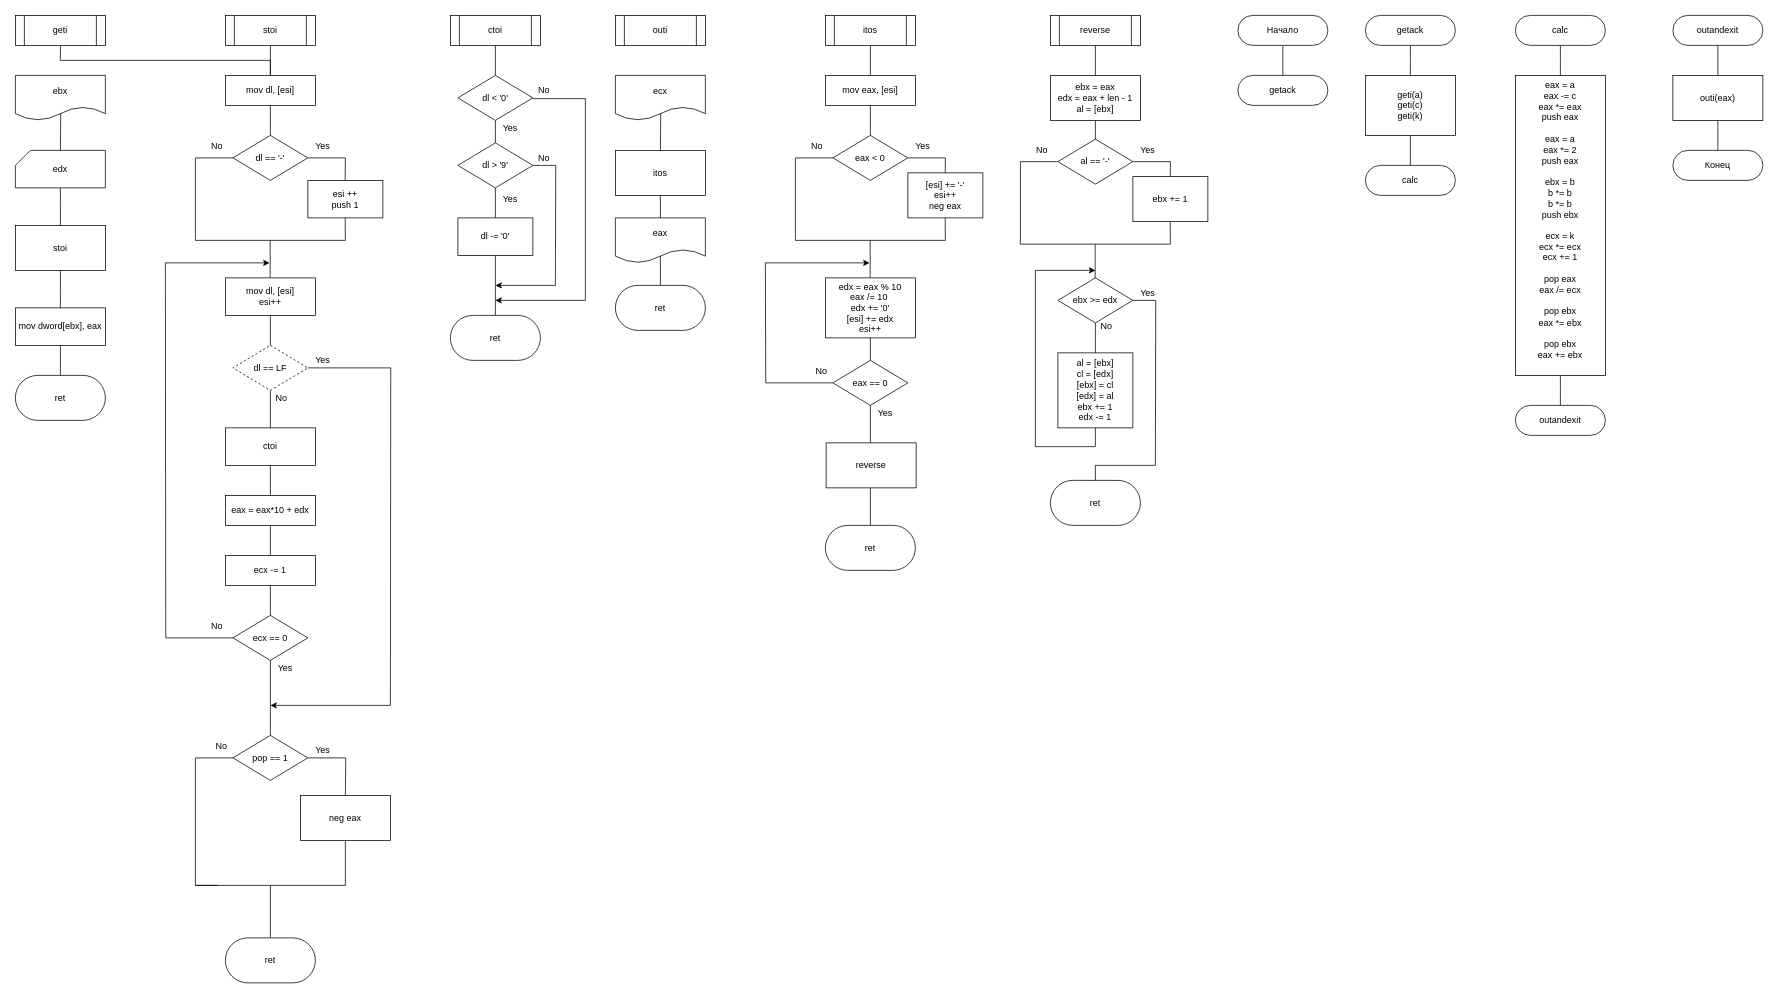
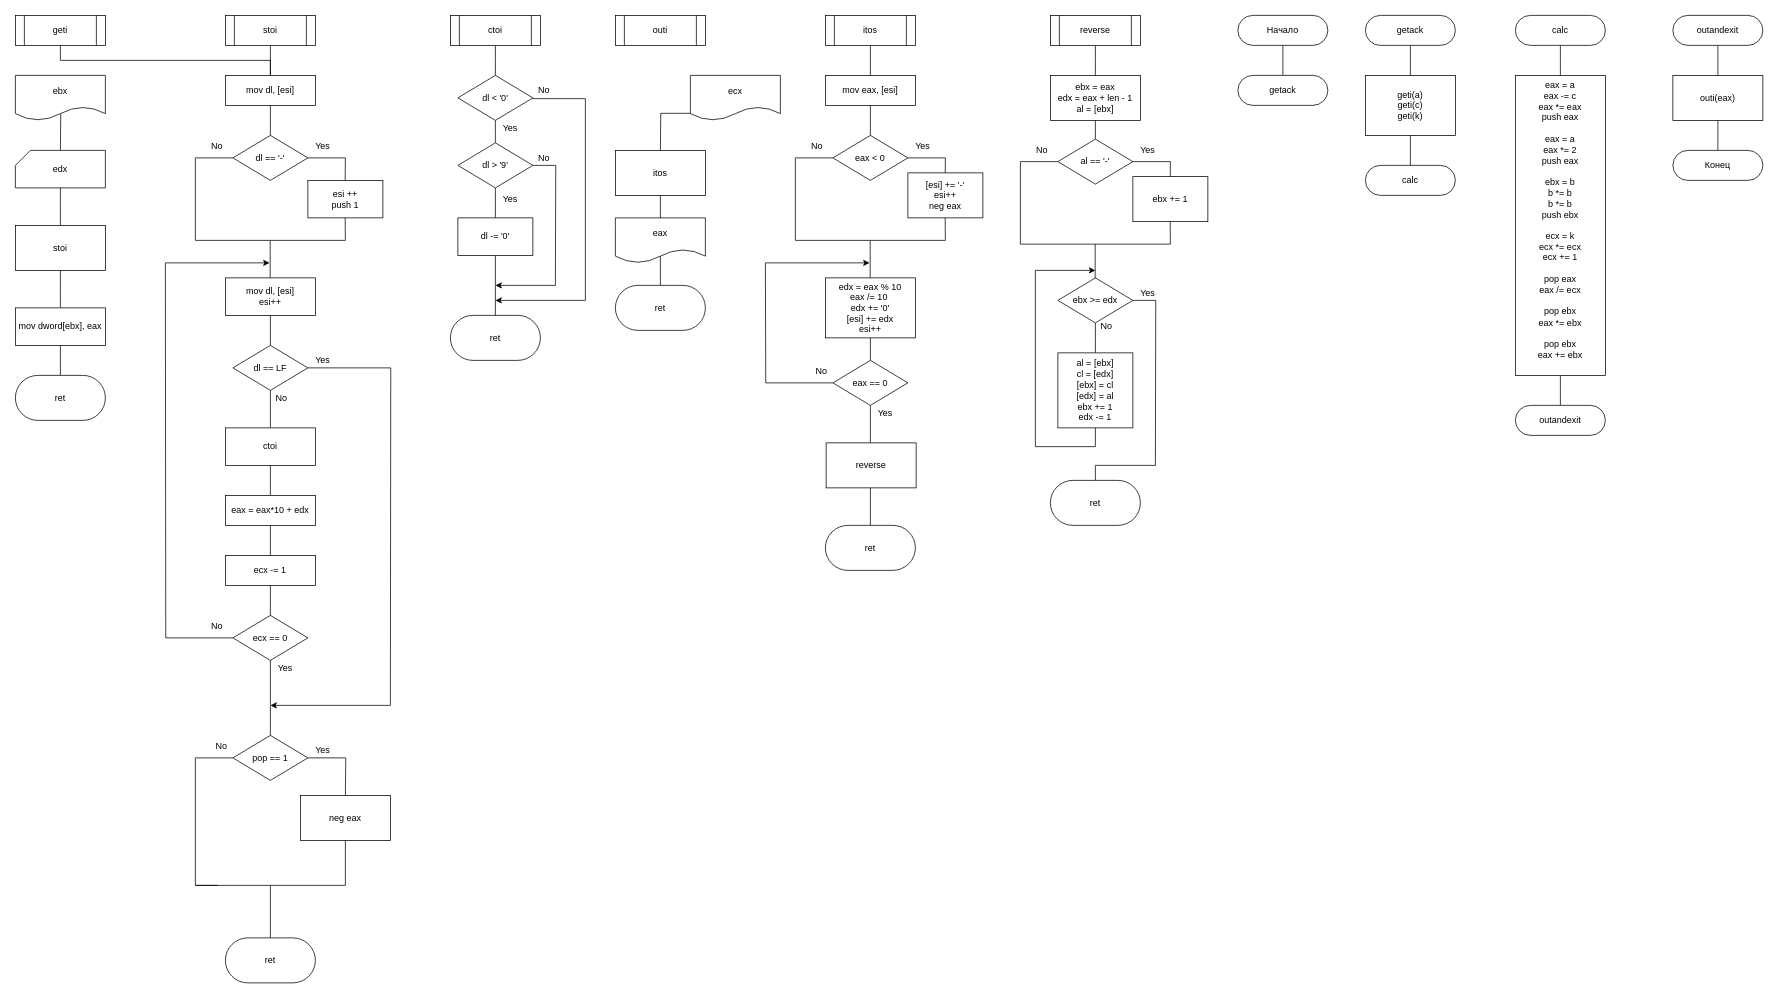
(660, 98) -> (735, 98)
(270, 368) -> (270, 368)
